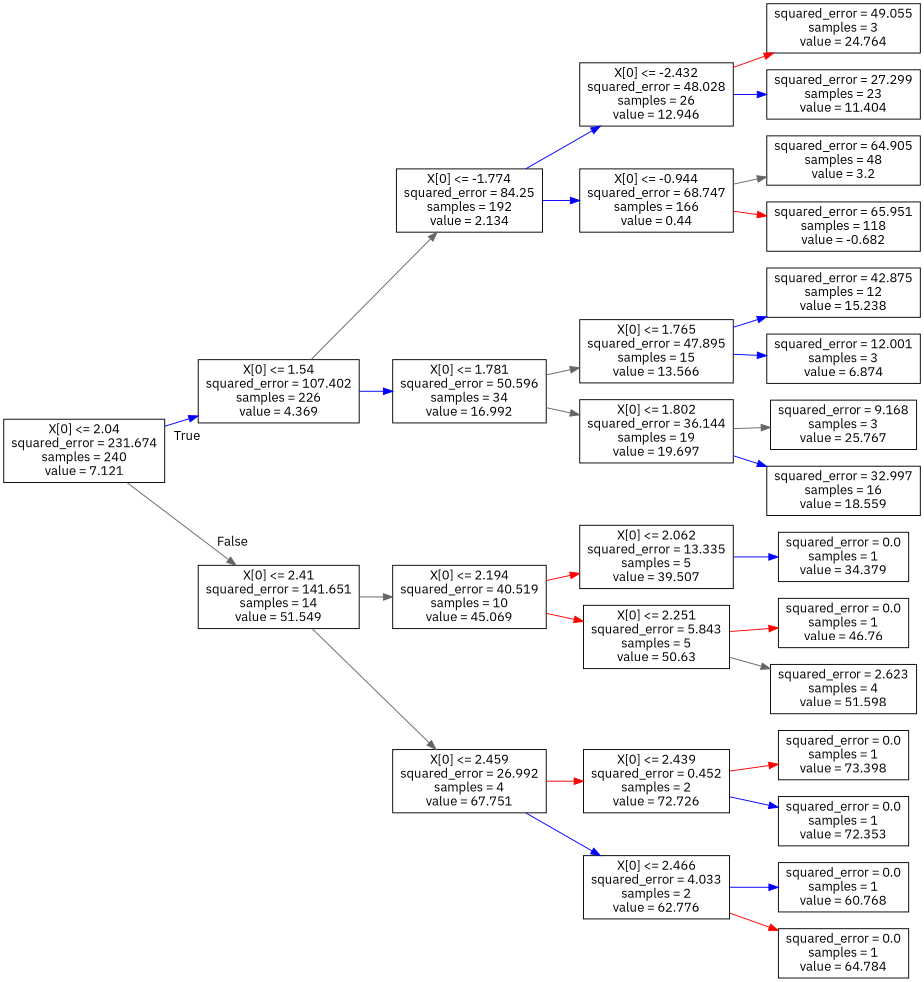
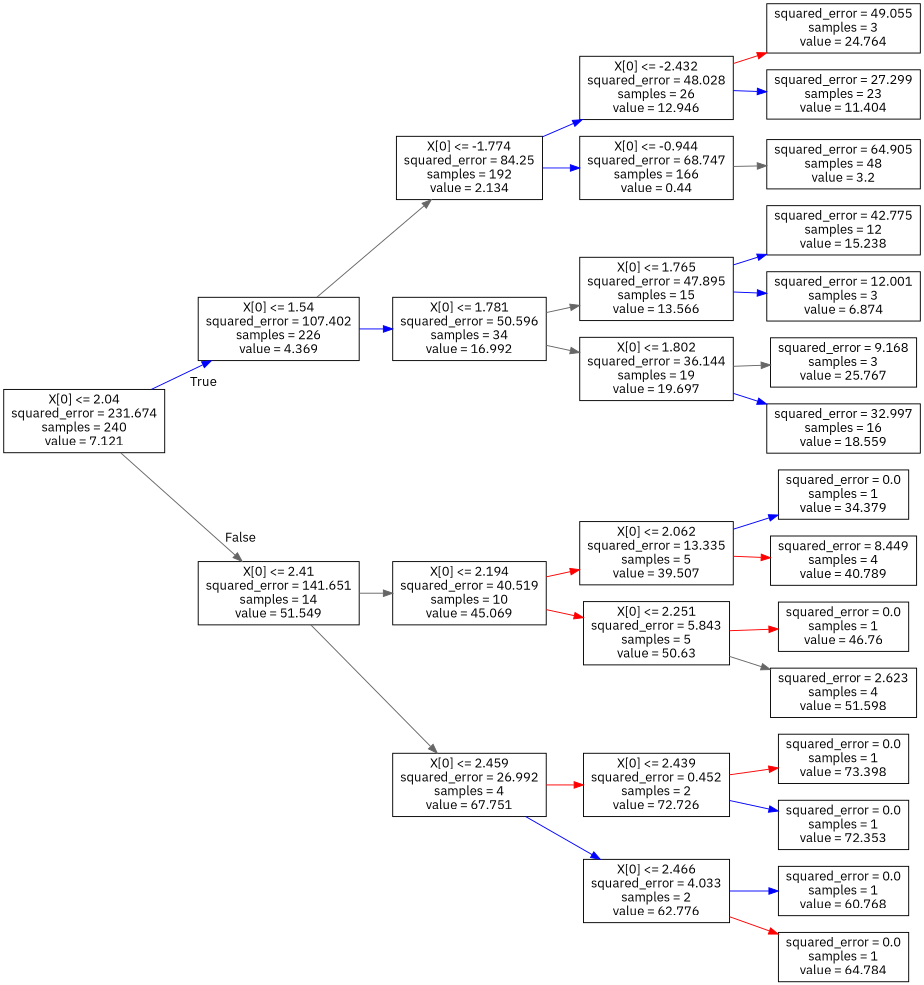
(844, 227) -> none
(844, 293) -> (844, 230)
none -> (844, 561)
